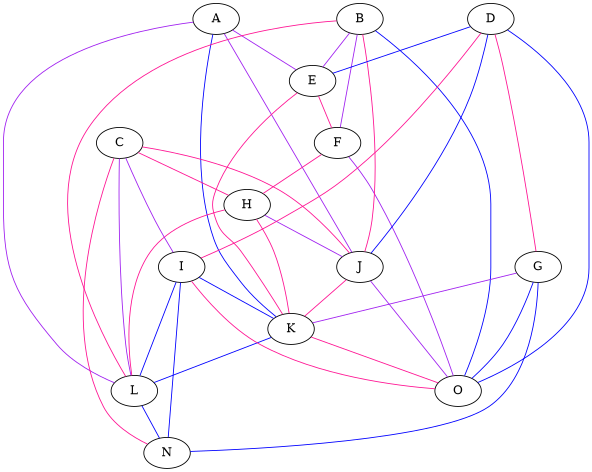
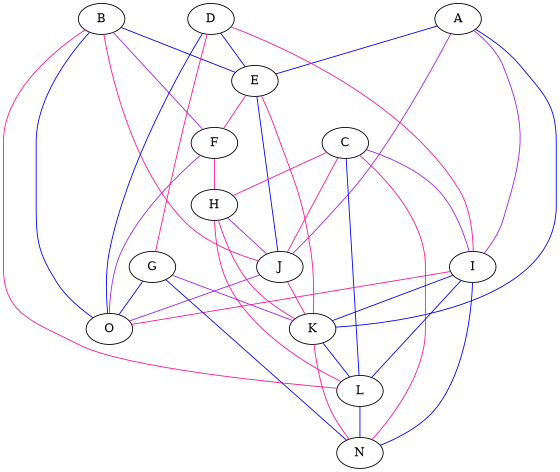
(264, 50) -> (356, 50)
(336, 50) -> (178, 50)
(443, 151) -> (267, 170)
(3, 164) -> (520, 139)
(120, 267) -> (353, 267)
(375, 360) -> (325, 394)
